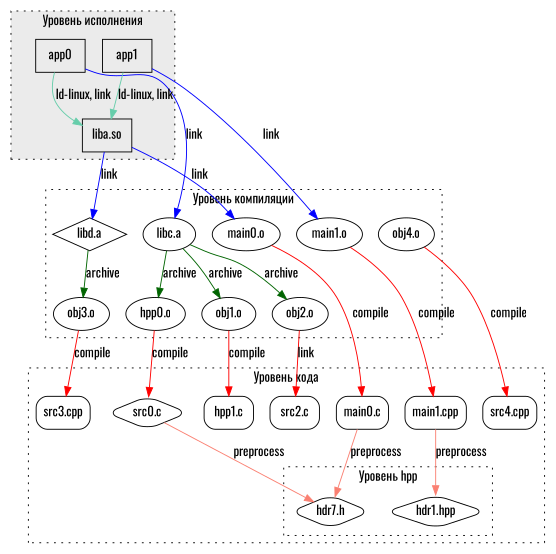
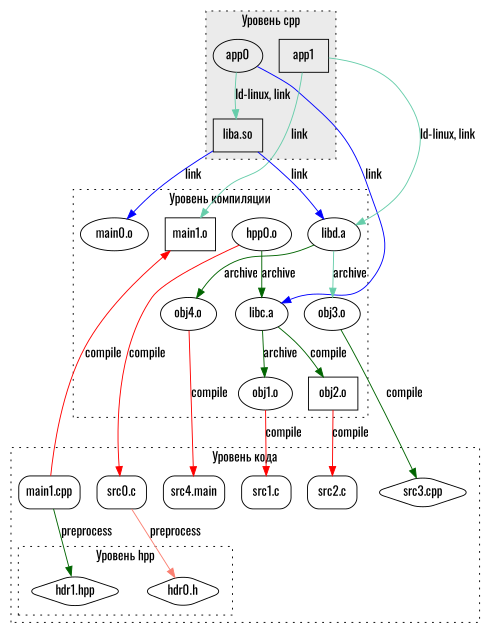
(93, 22) -> (271, 22)
(60, 56) -> (238, 56)
(118, 91) -> (418, 124)
(237, 134) -> (276, 152)
(90, 234) -> (334, 234)
(330, 234) -> (190, 234)
none -> (253, 257)
(86, 269) -> (333, 270)
(163, 270) -> (262, 270)
(281, 274) -> (329, 354)
(407, 307) -> (82, 354)
(300, 314) -> (333, 394)
(306, 354) -> (351, 433)
(73, 359) -> (378, 399)
(63, 413) -> (423, 492)
(147, 413) -> (122, 492)
(229, 413) -> (266, 492)
(362, 413) -> none
(510, 413) -> (194, 492)
(436, 457) -> (61, 538)
(330, 512) -> (183, 591)
